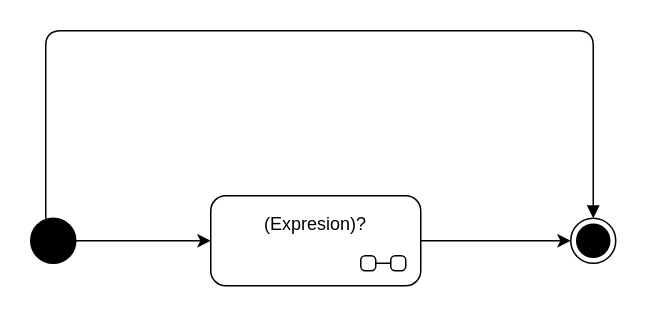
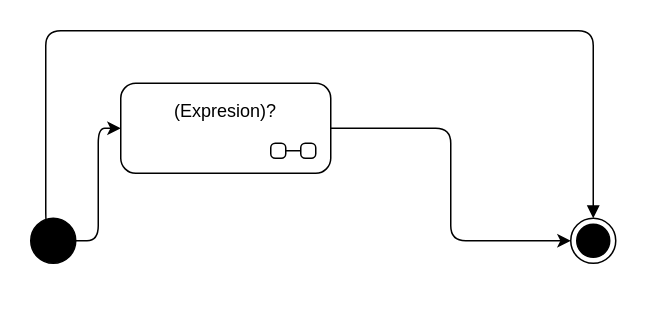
(316, 241) -> (226, 128)
